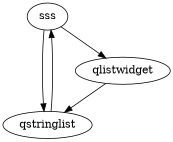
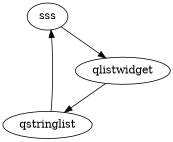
(42, 67) -> none
